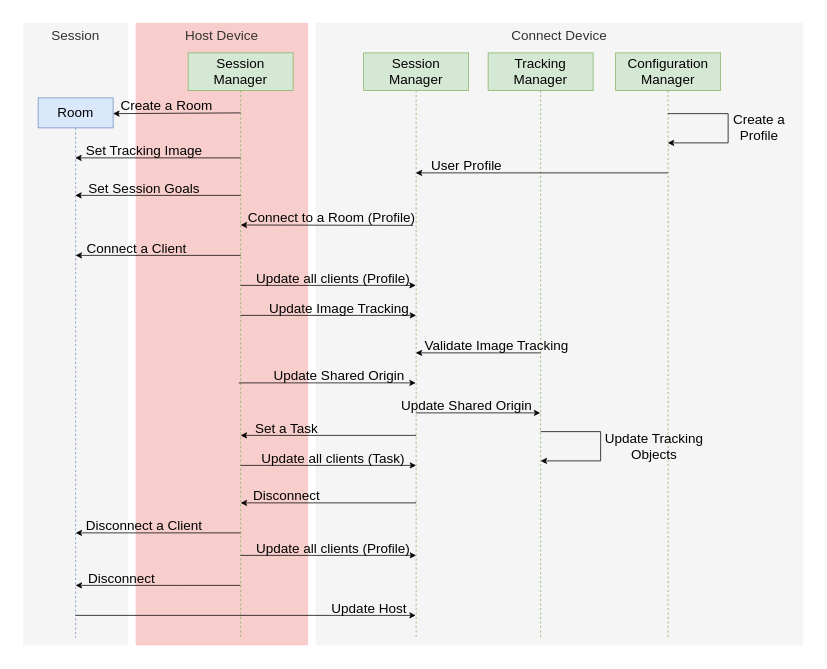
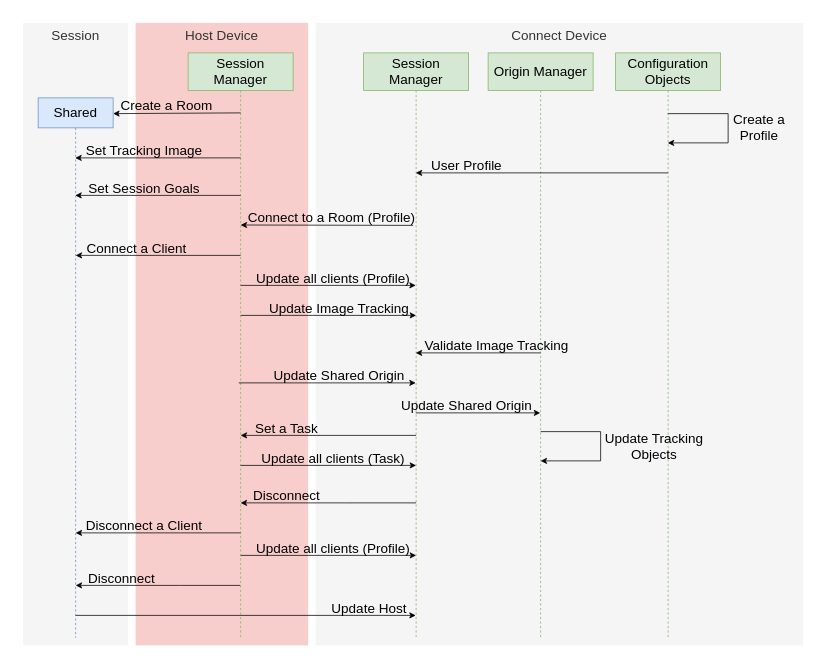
(540, 72) -> (540, 72)
(668, 72) -> (668, 72)
(75, 113) -> (75, 113)
